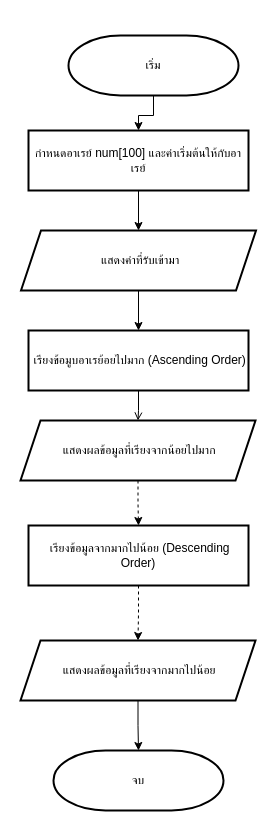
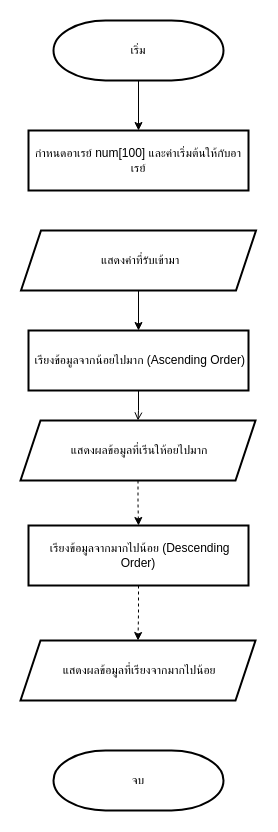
(154, 66) -> (139, 51)
(139, 207) -> none
(139, 361) -> (139, 361)
(138, 451) -> (138, 451)
(138, 722) -> none
